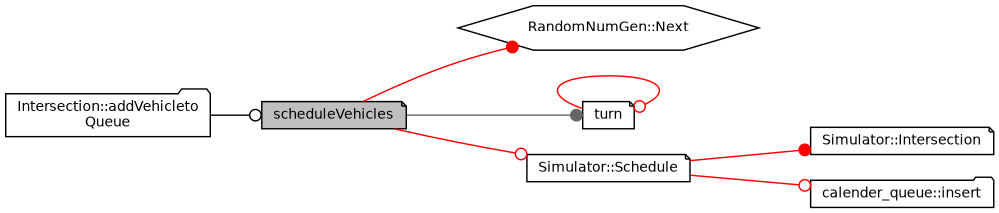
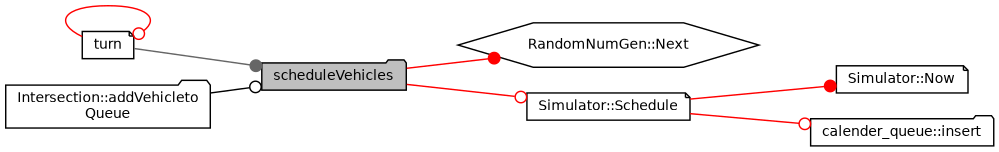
(334, 115) -> (334, 77)
(489, 115) -> (192, 57)
(902, 141) -> (902, 79)
